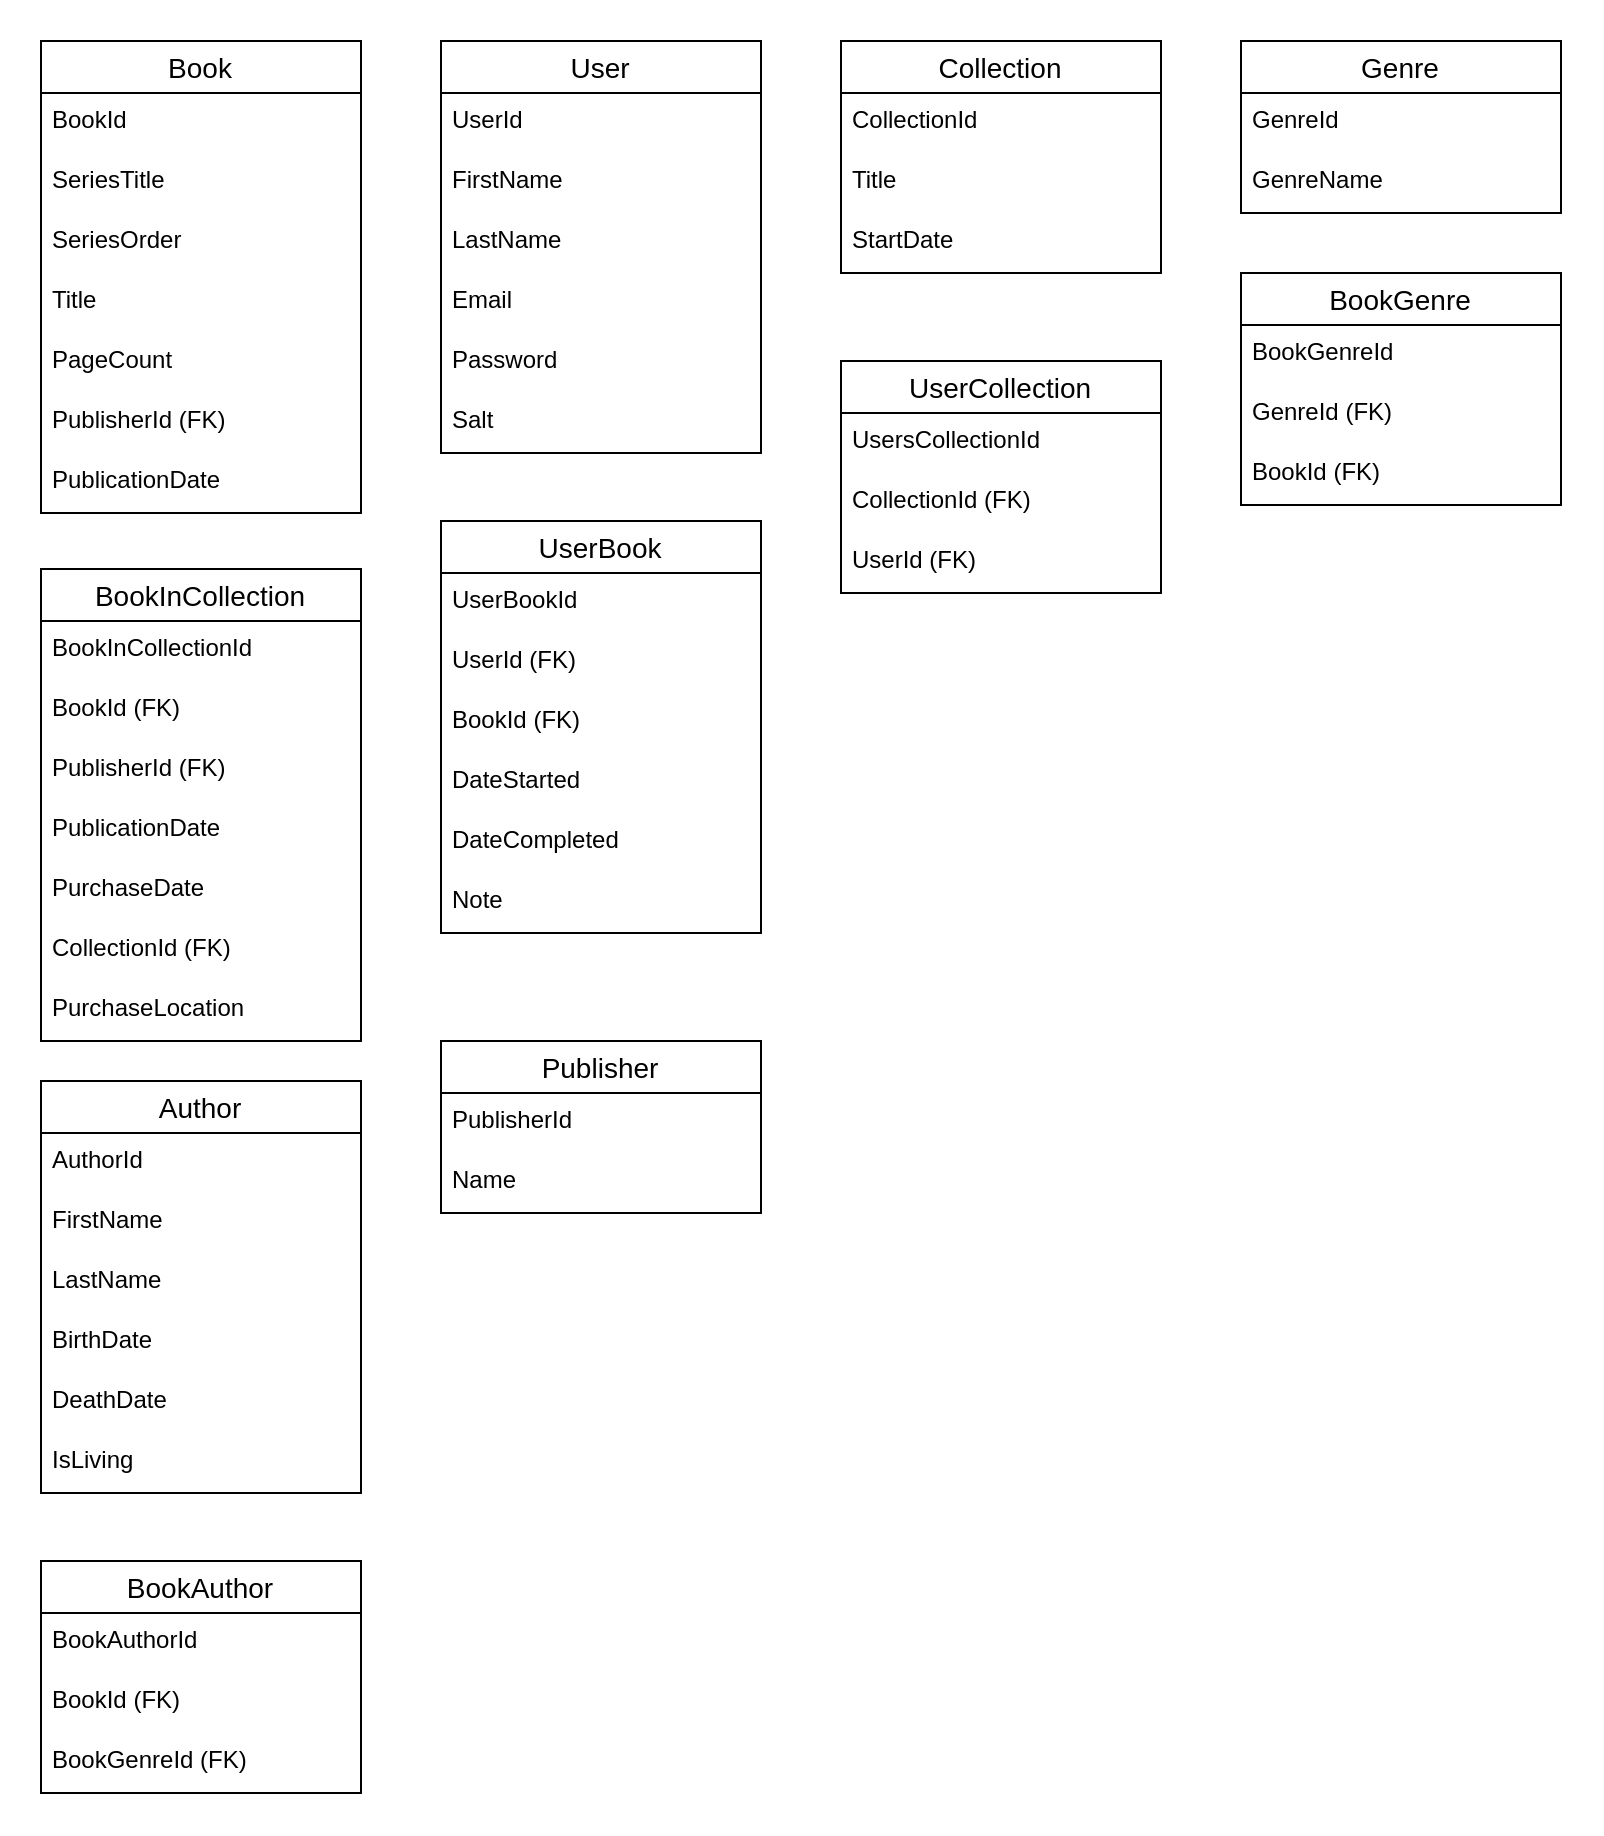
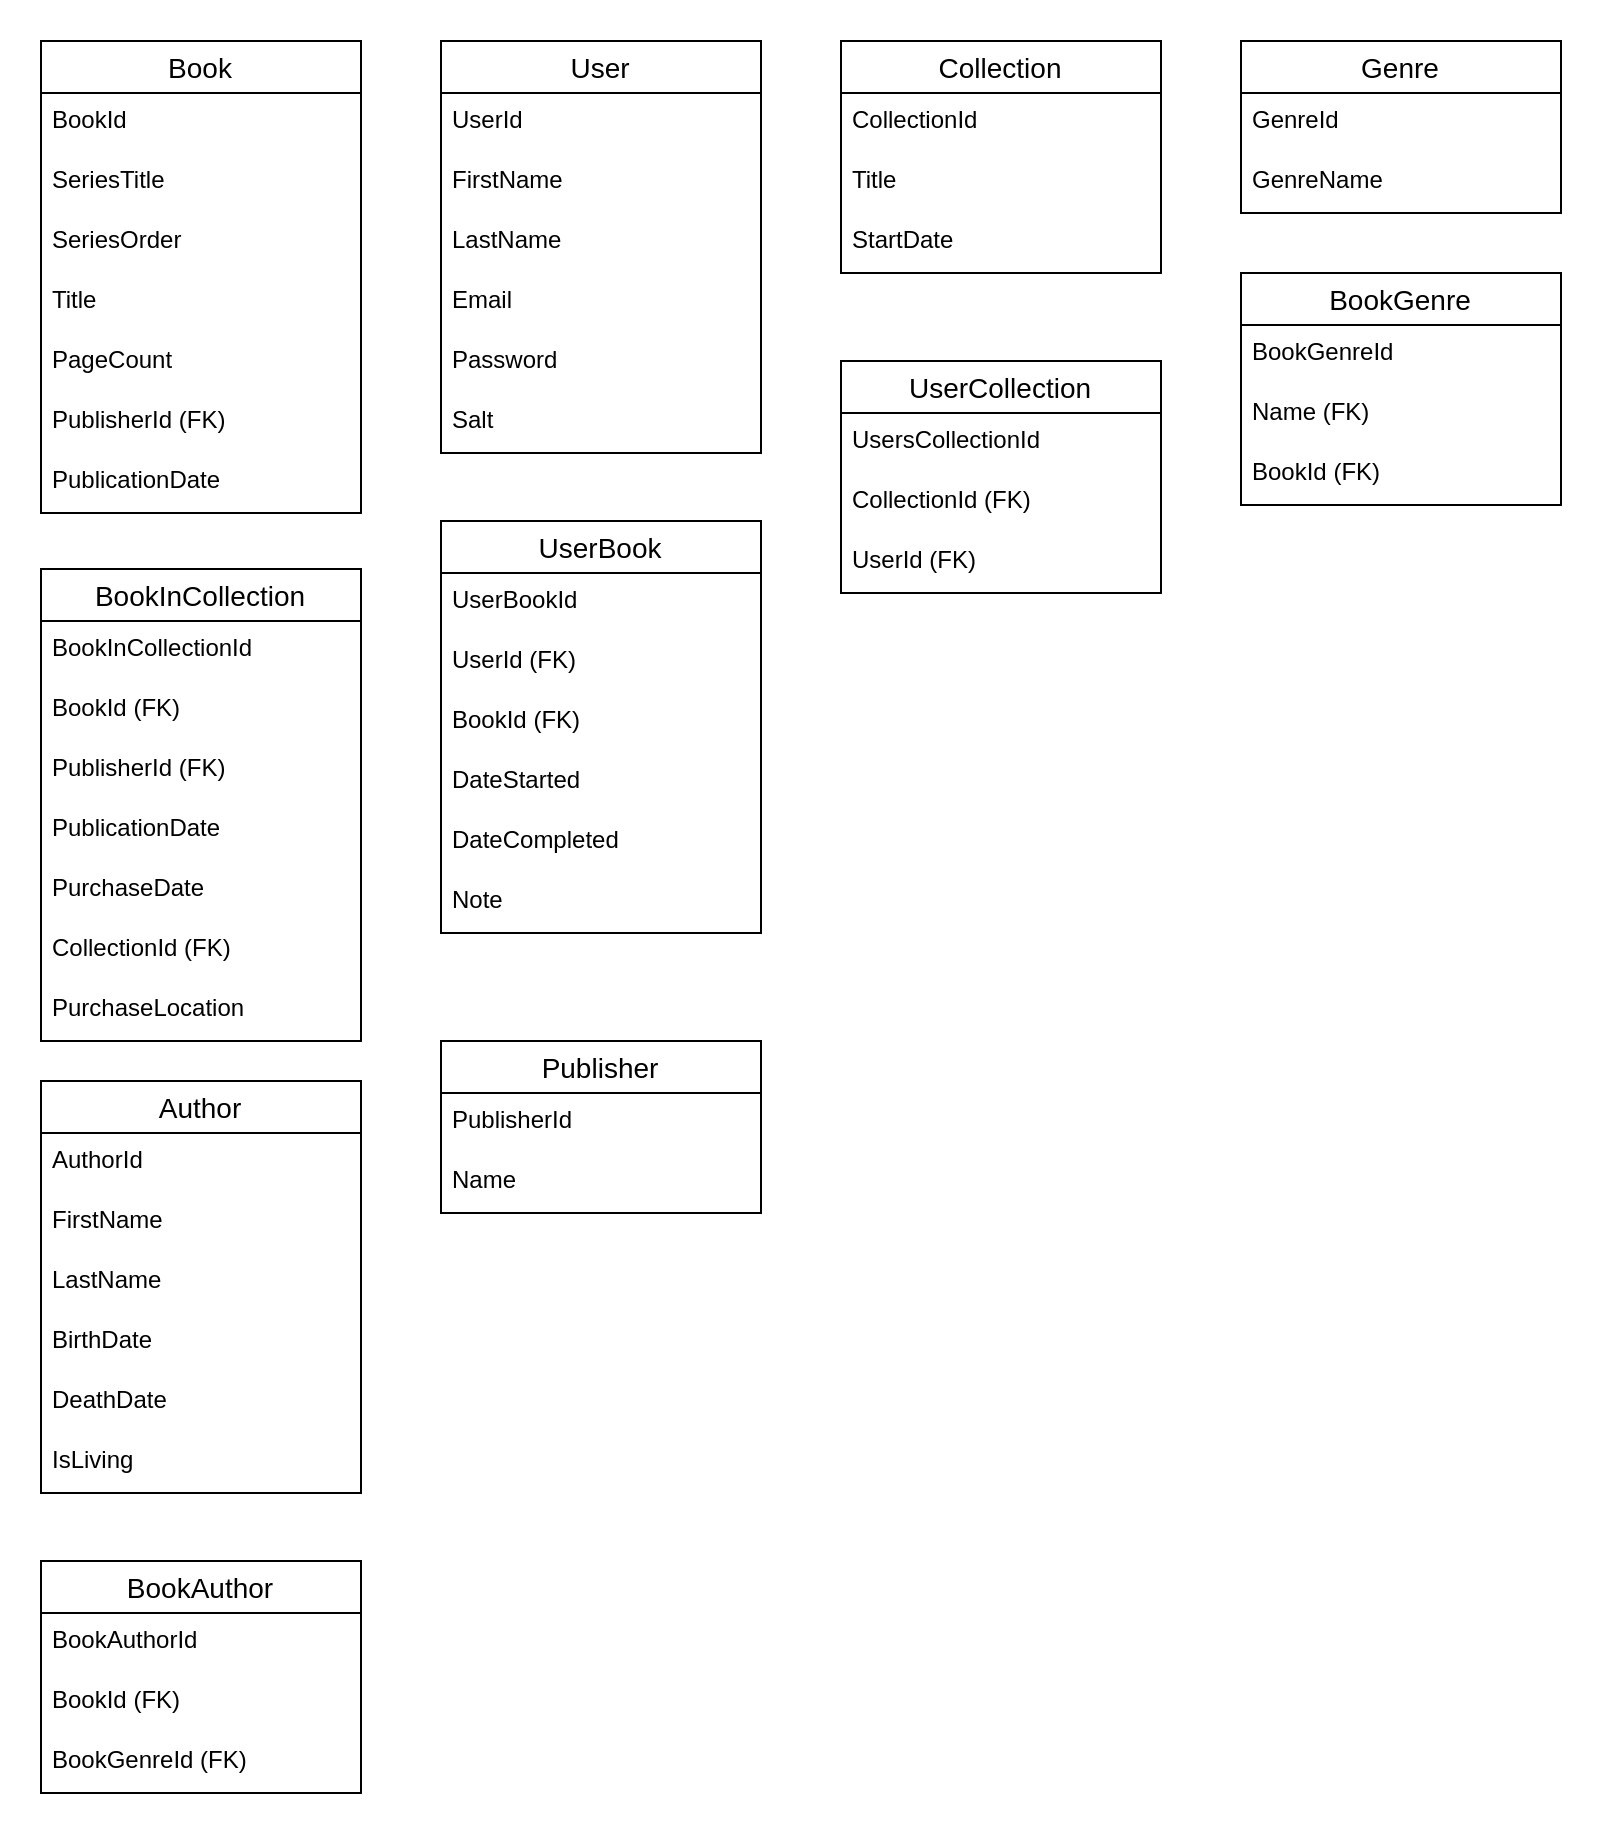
(1330, 412) -> (1309, 412)
